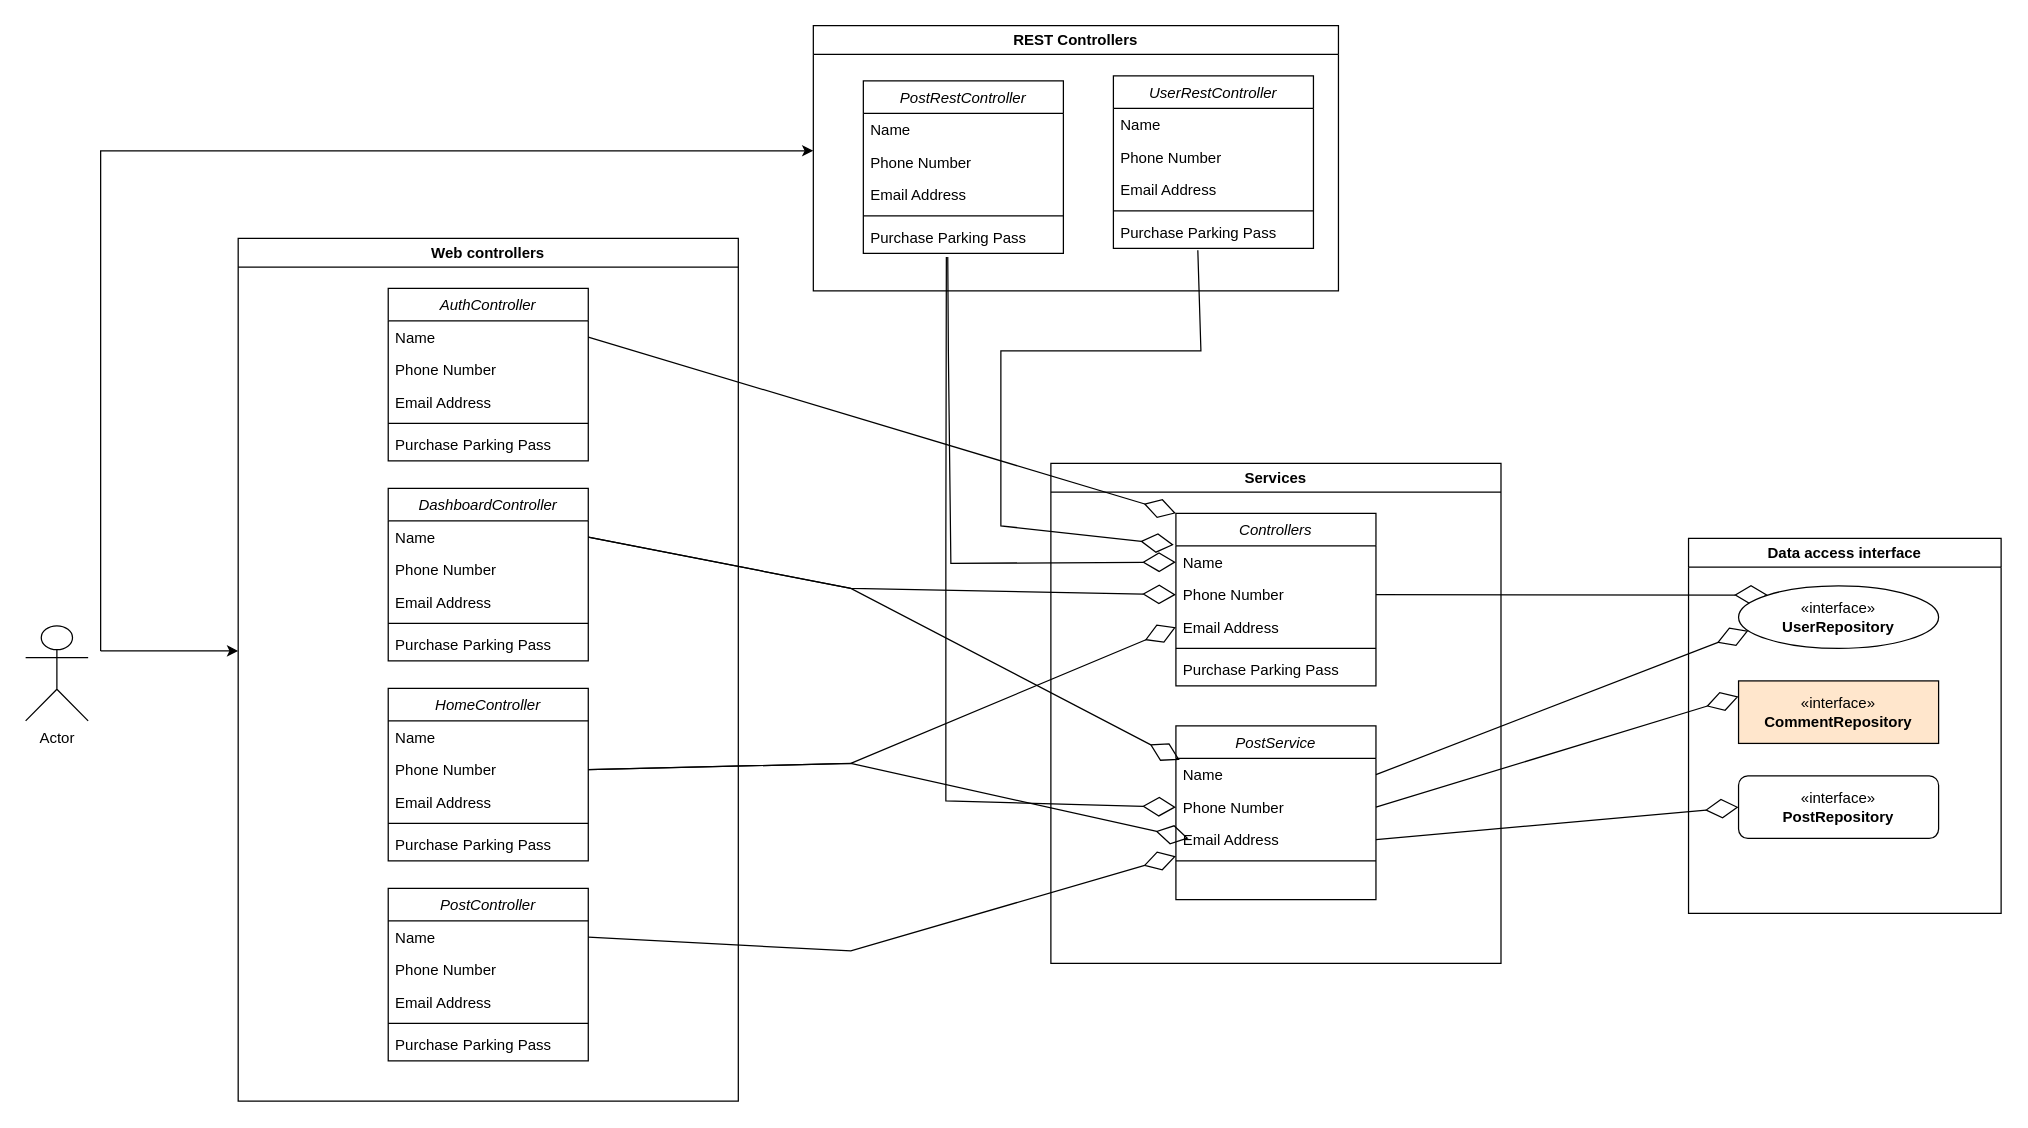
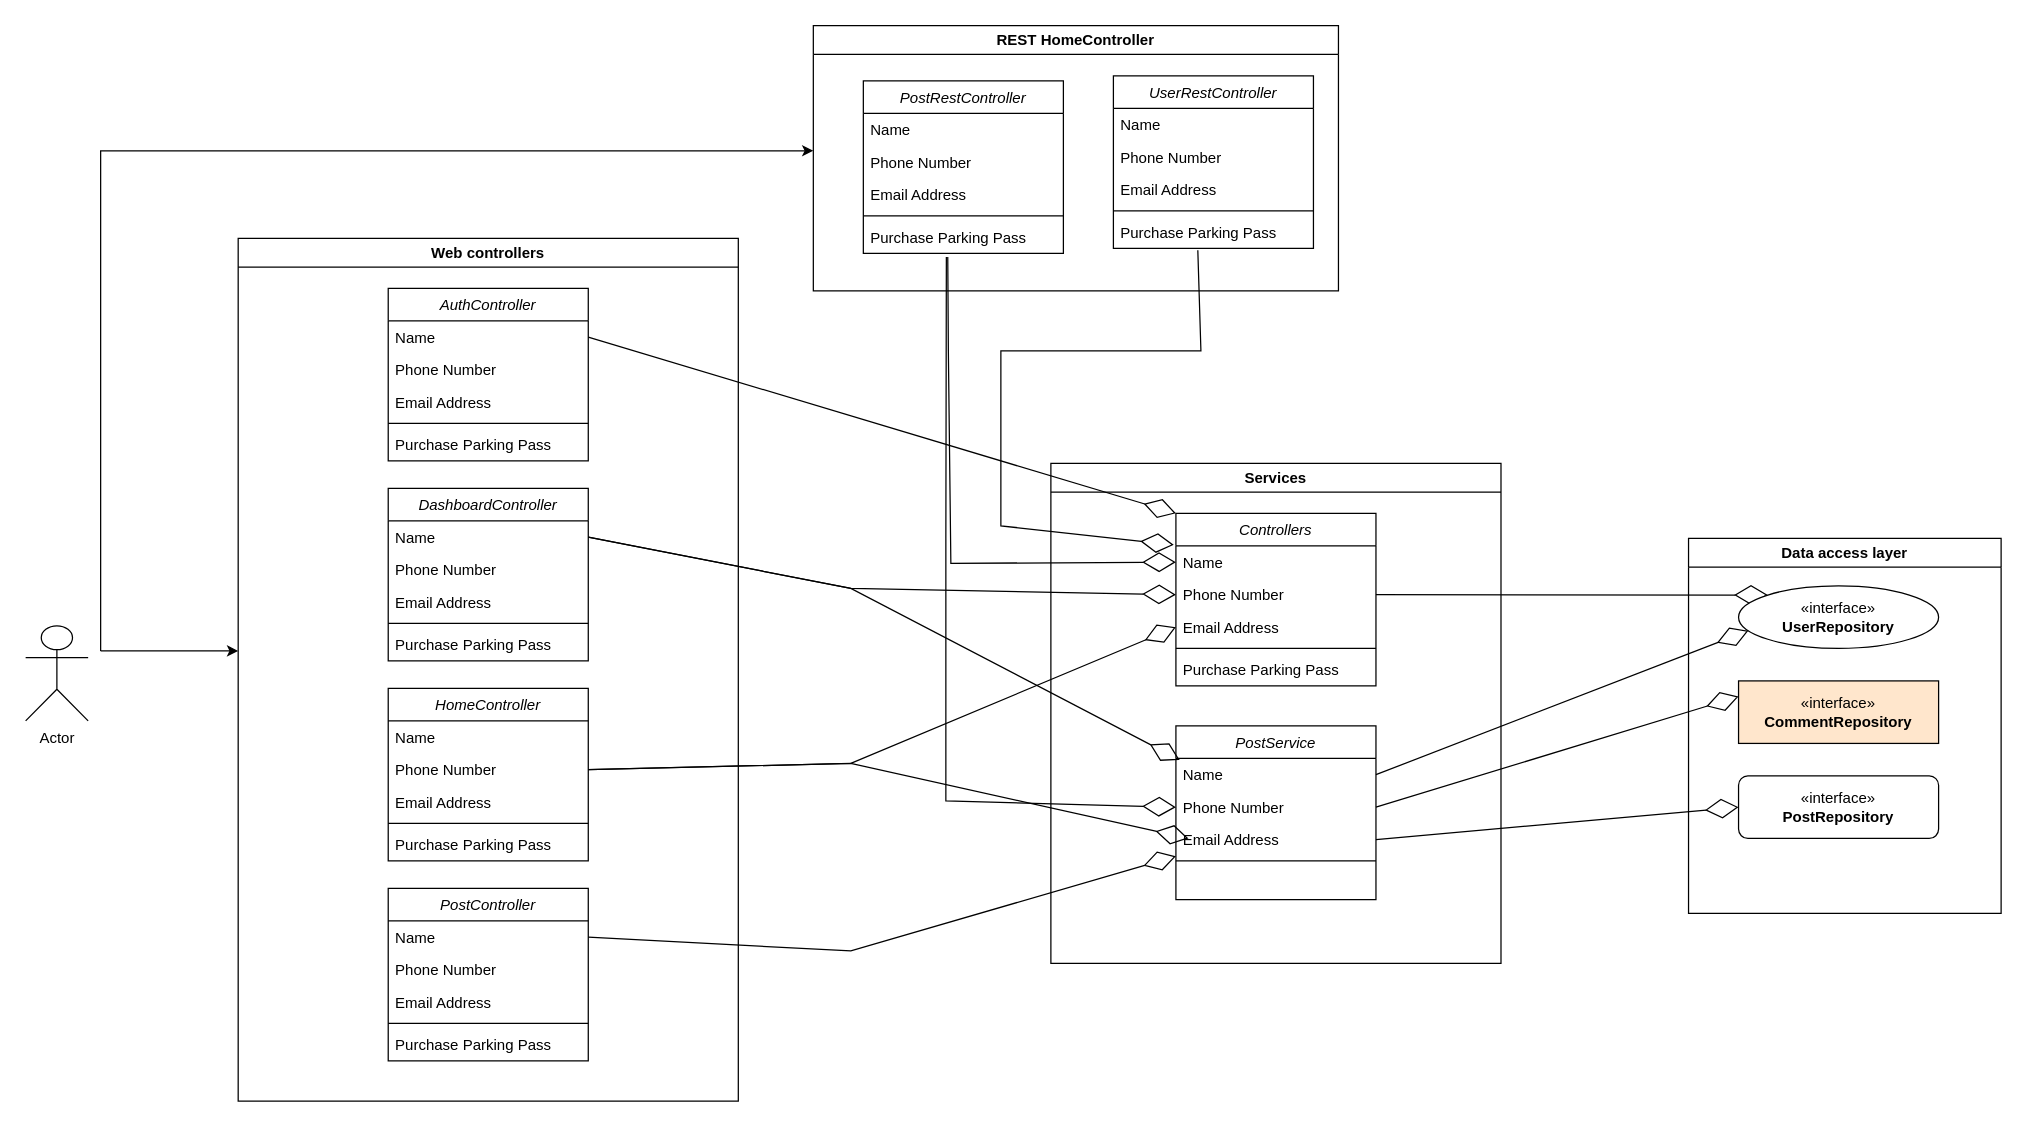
(1076, 41) -> (1076, 41)
(1844, 553) -> (1844, 553)
